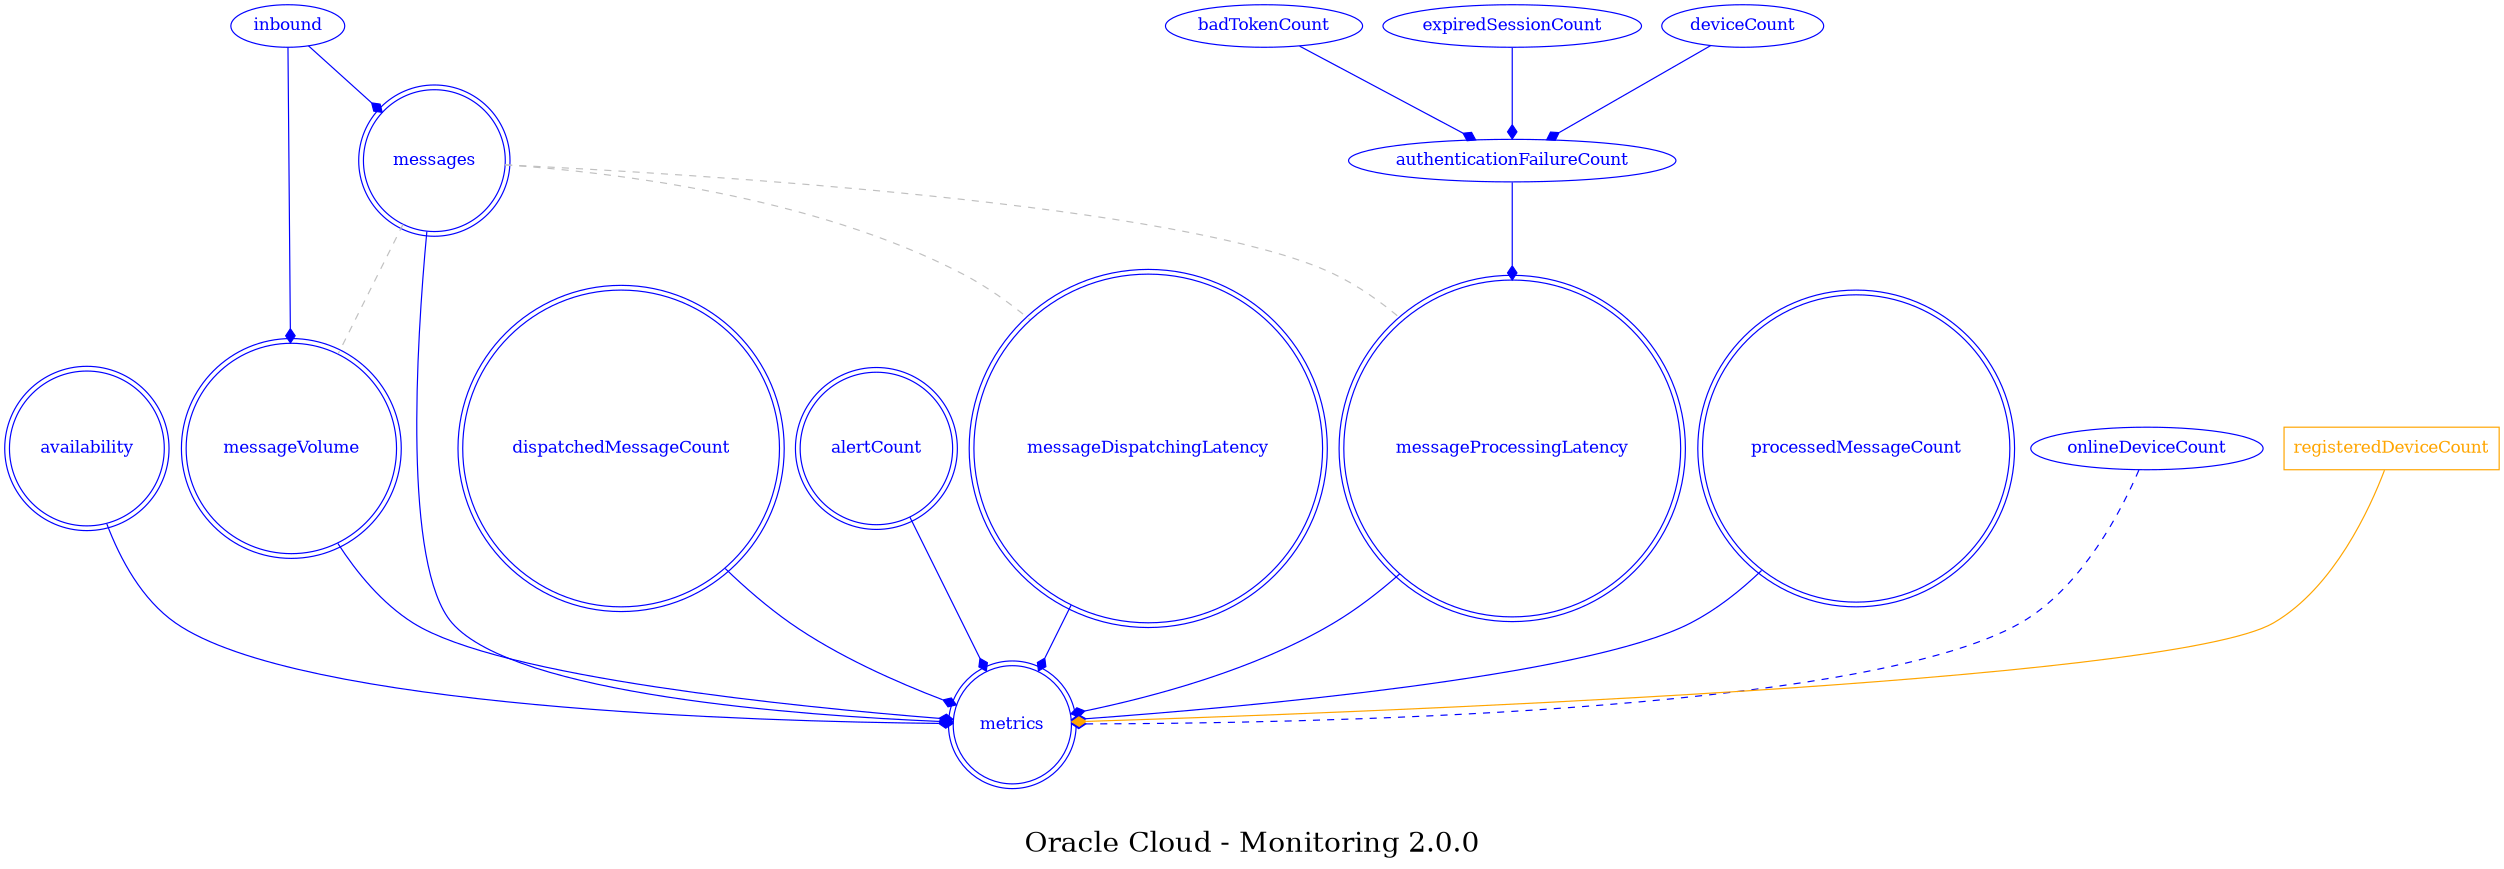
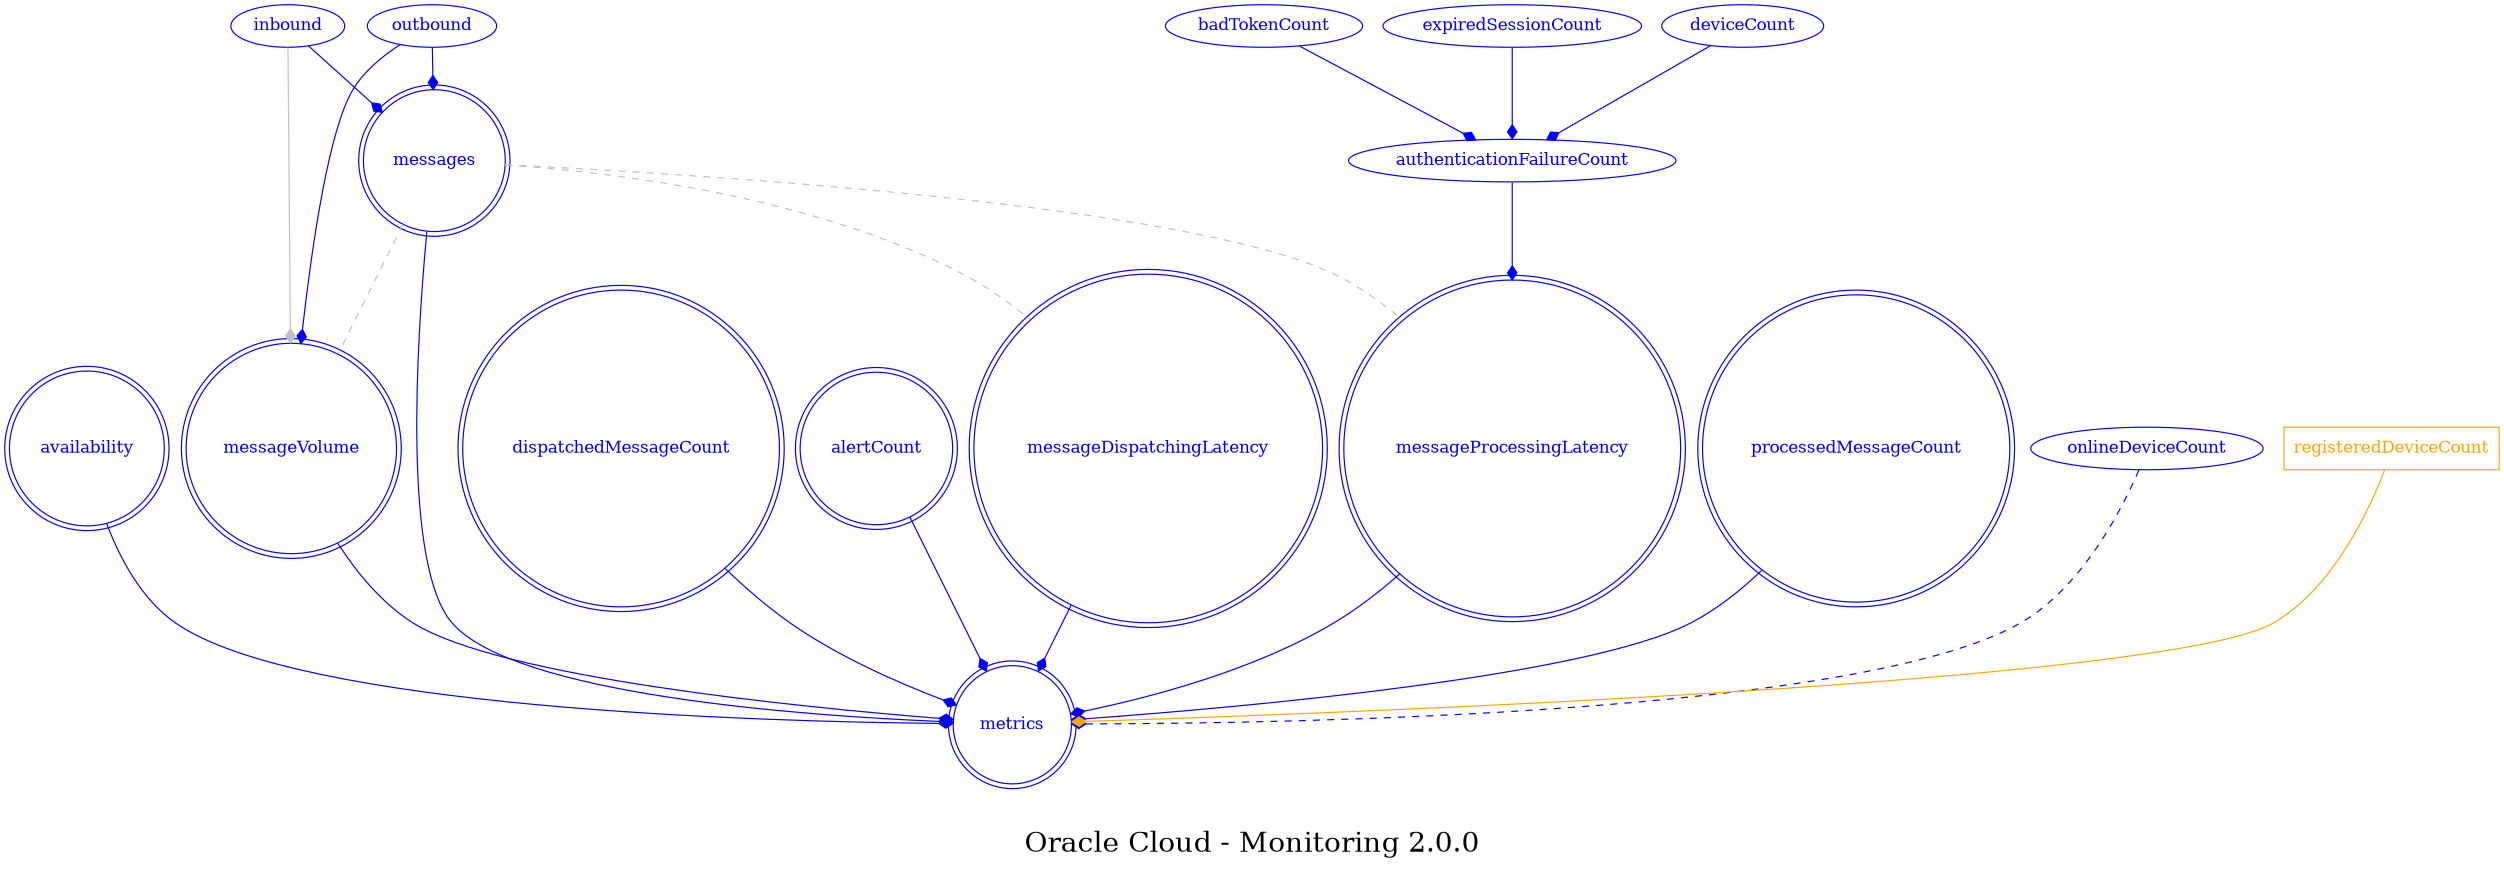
none -> (432, 26)
(289, 188) -> (289, 188)
